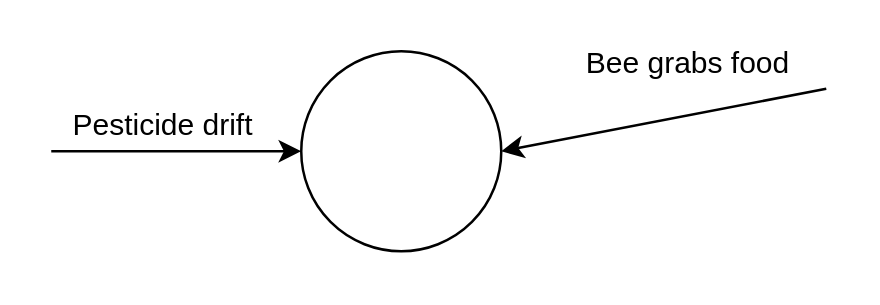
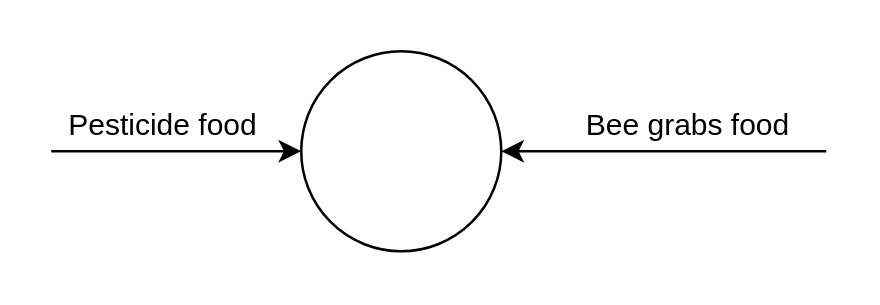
(689, 64) -> (689, 126)
(164, 126) -> (164, 126)
